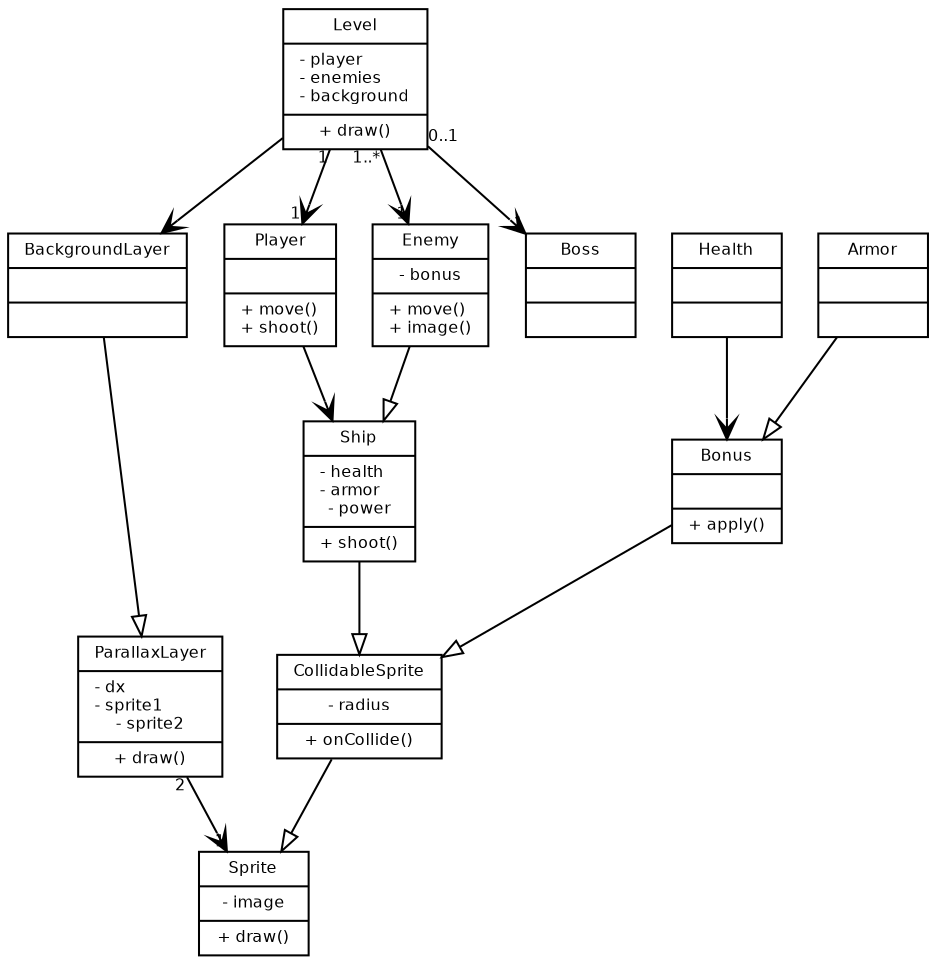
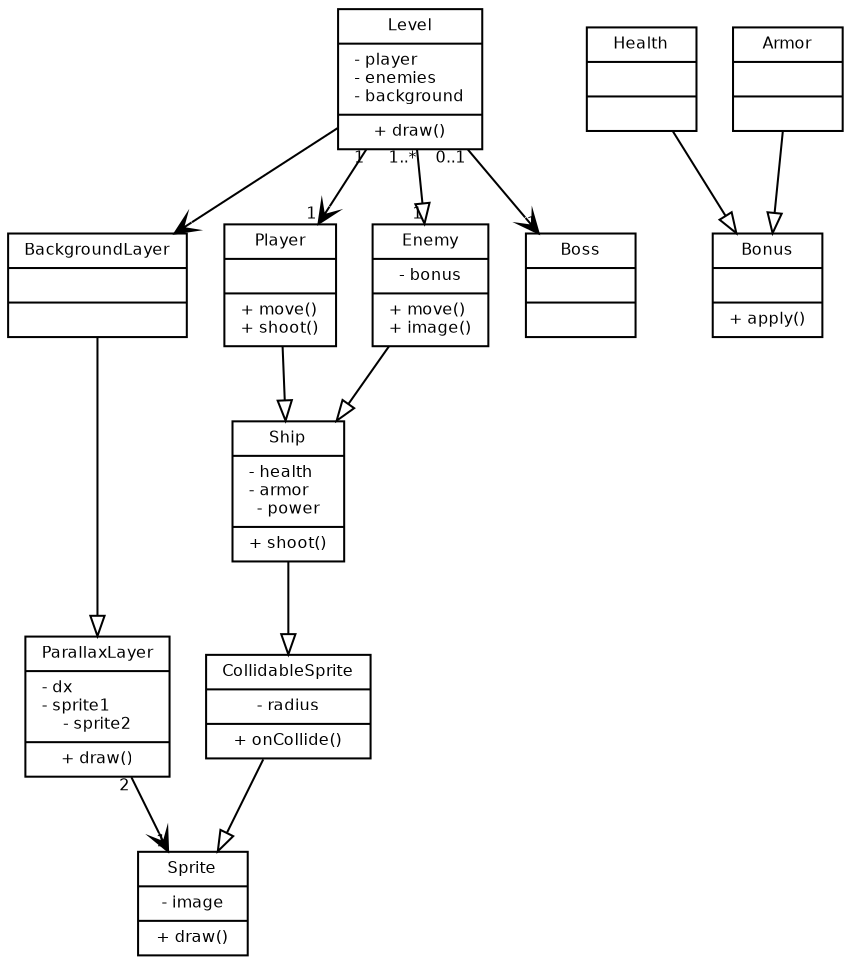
(391, 177) -> (420, 177)
(314, 374) -> (284, 373)
(727, 378) -> (699, 173)
(566, 586) -> none
